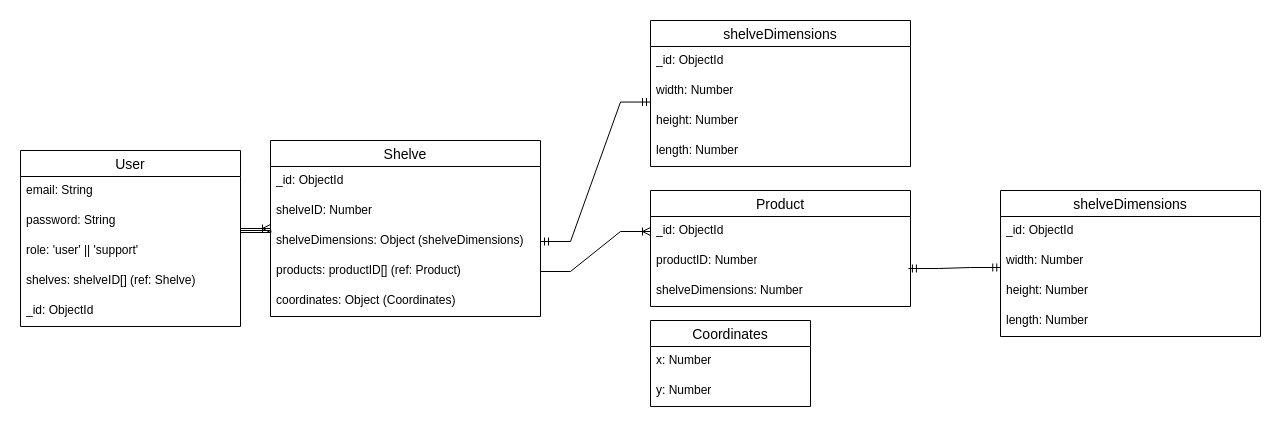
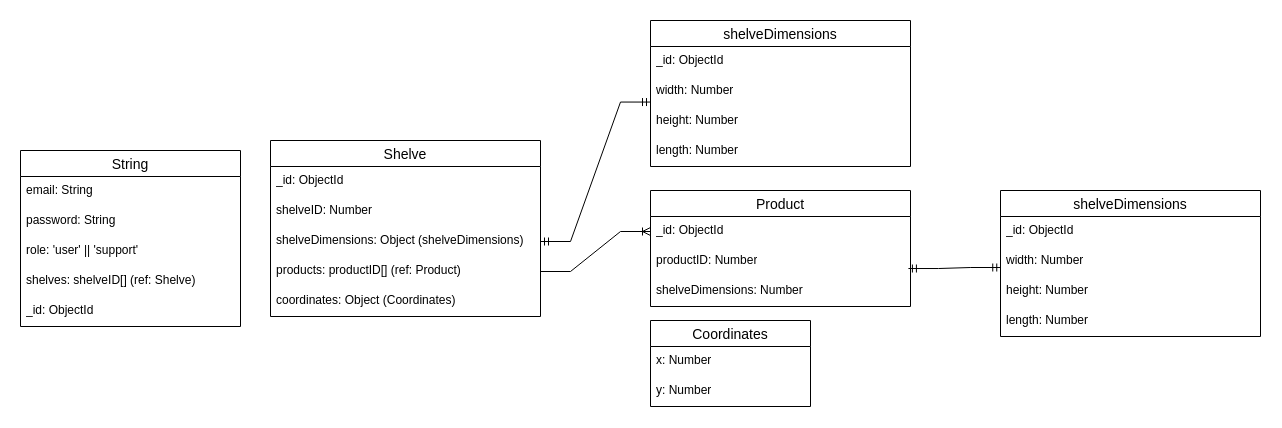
(130, 164) -> (130, 164)
(242, 231) -> none
